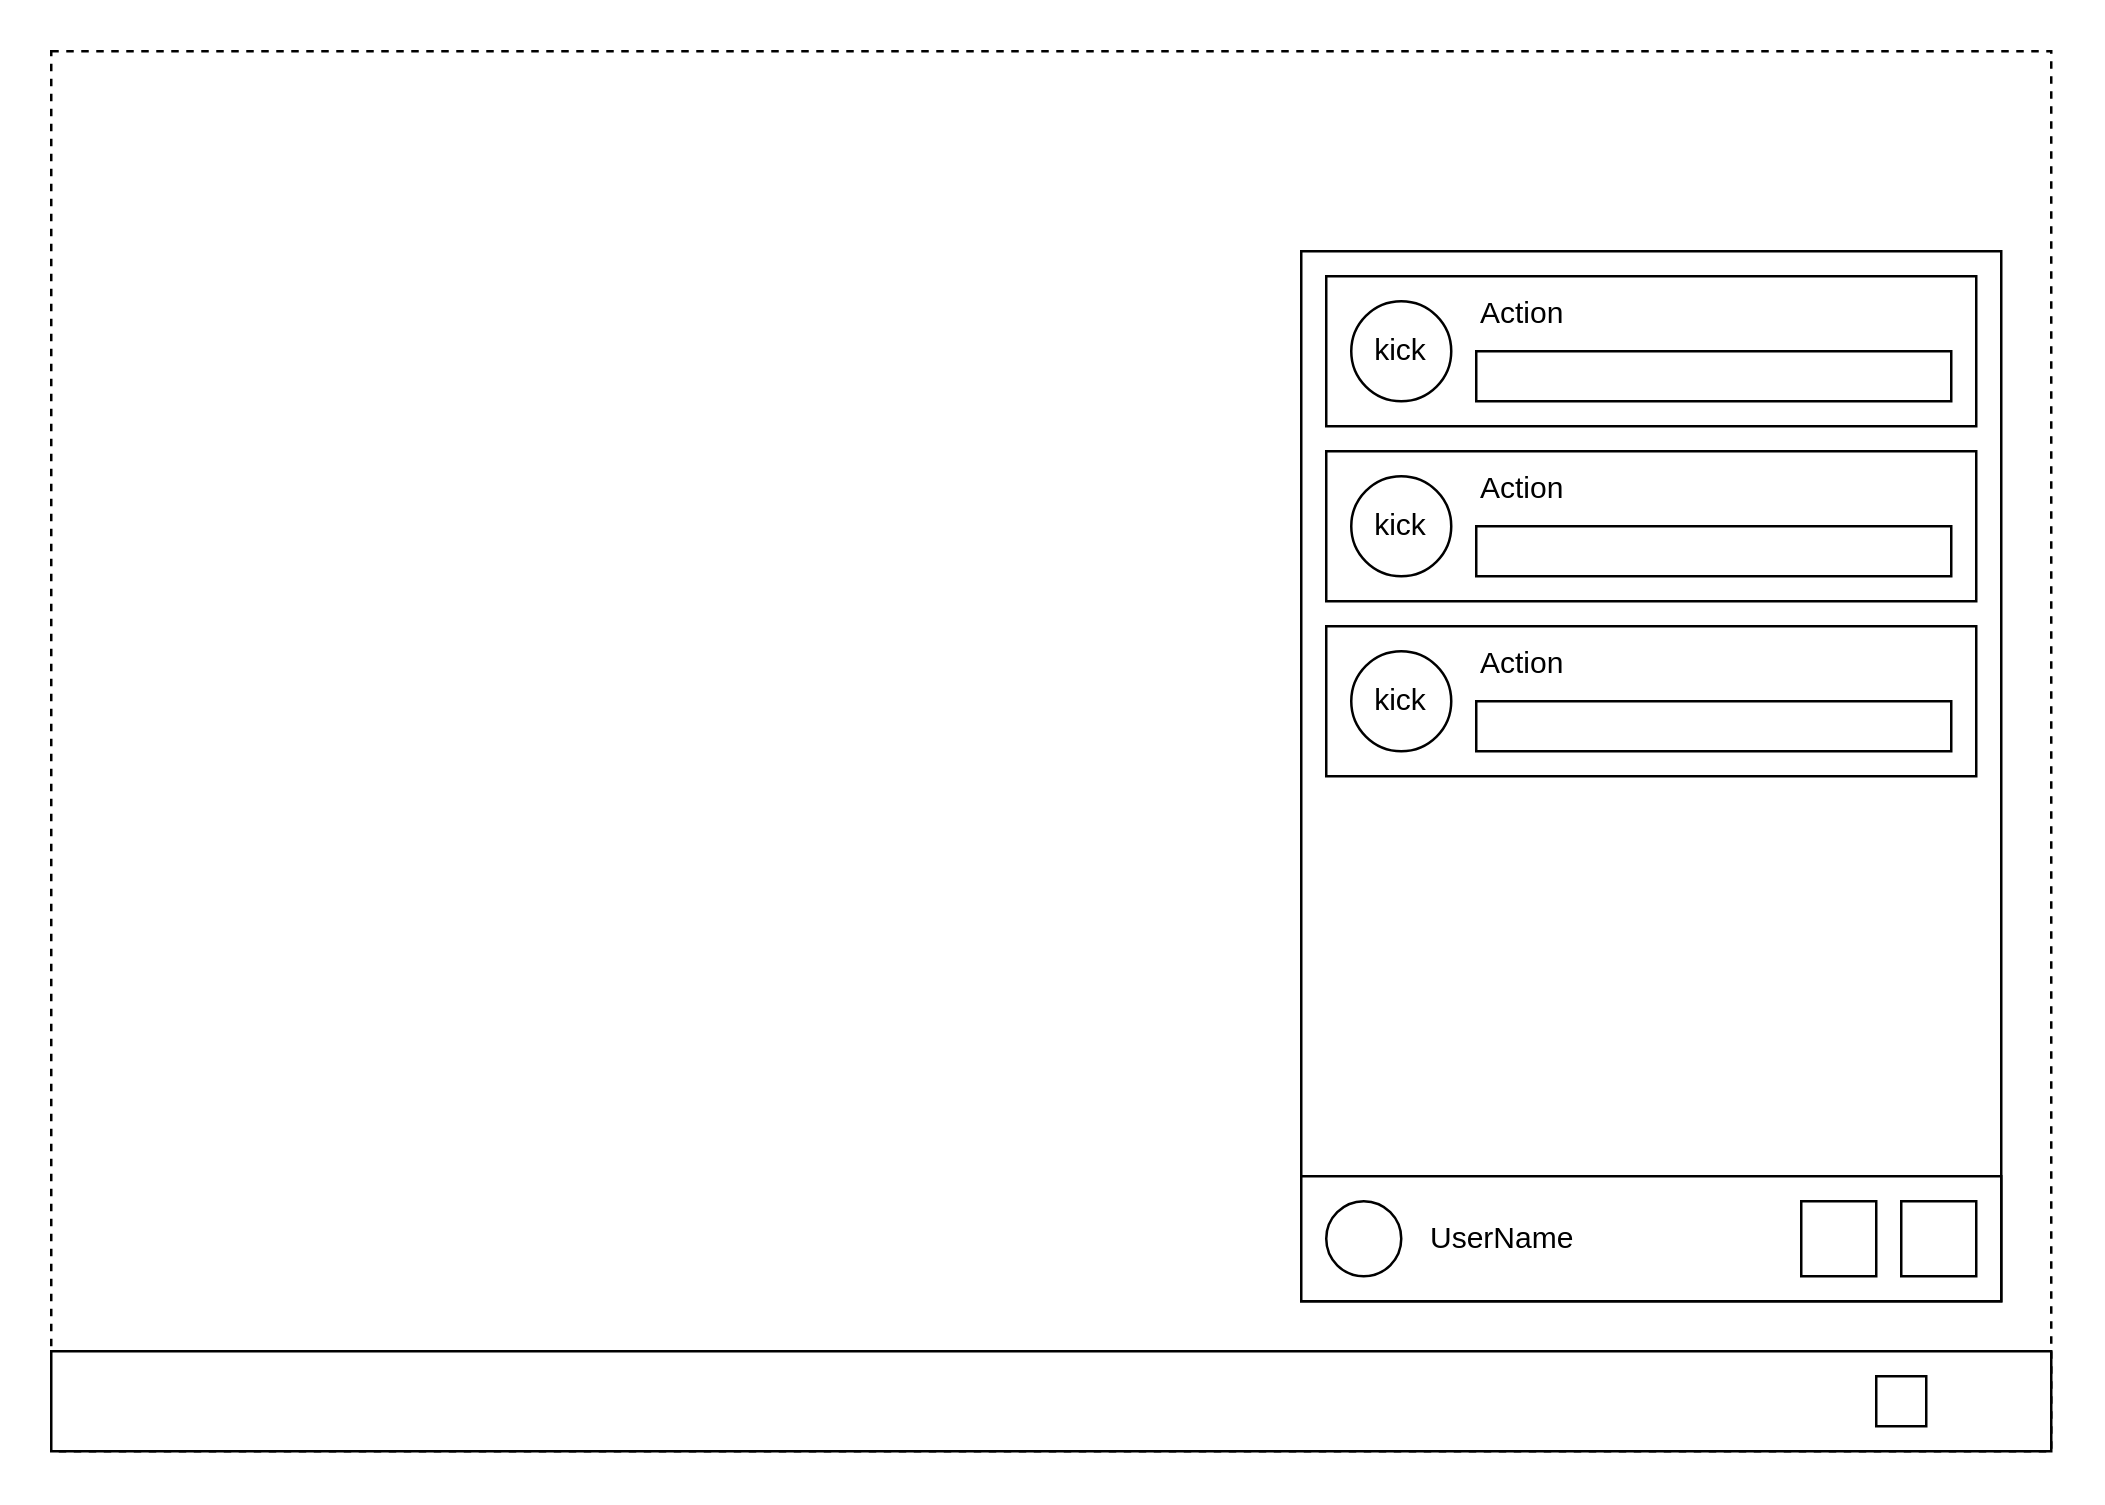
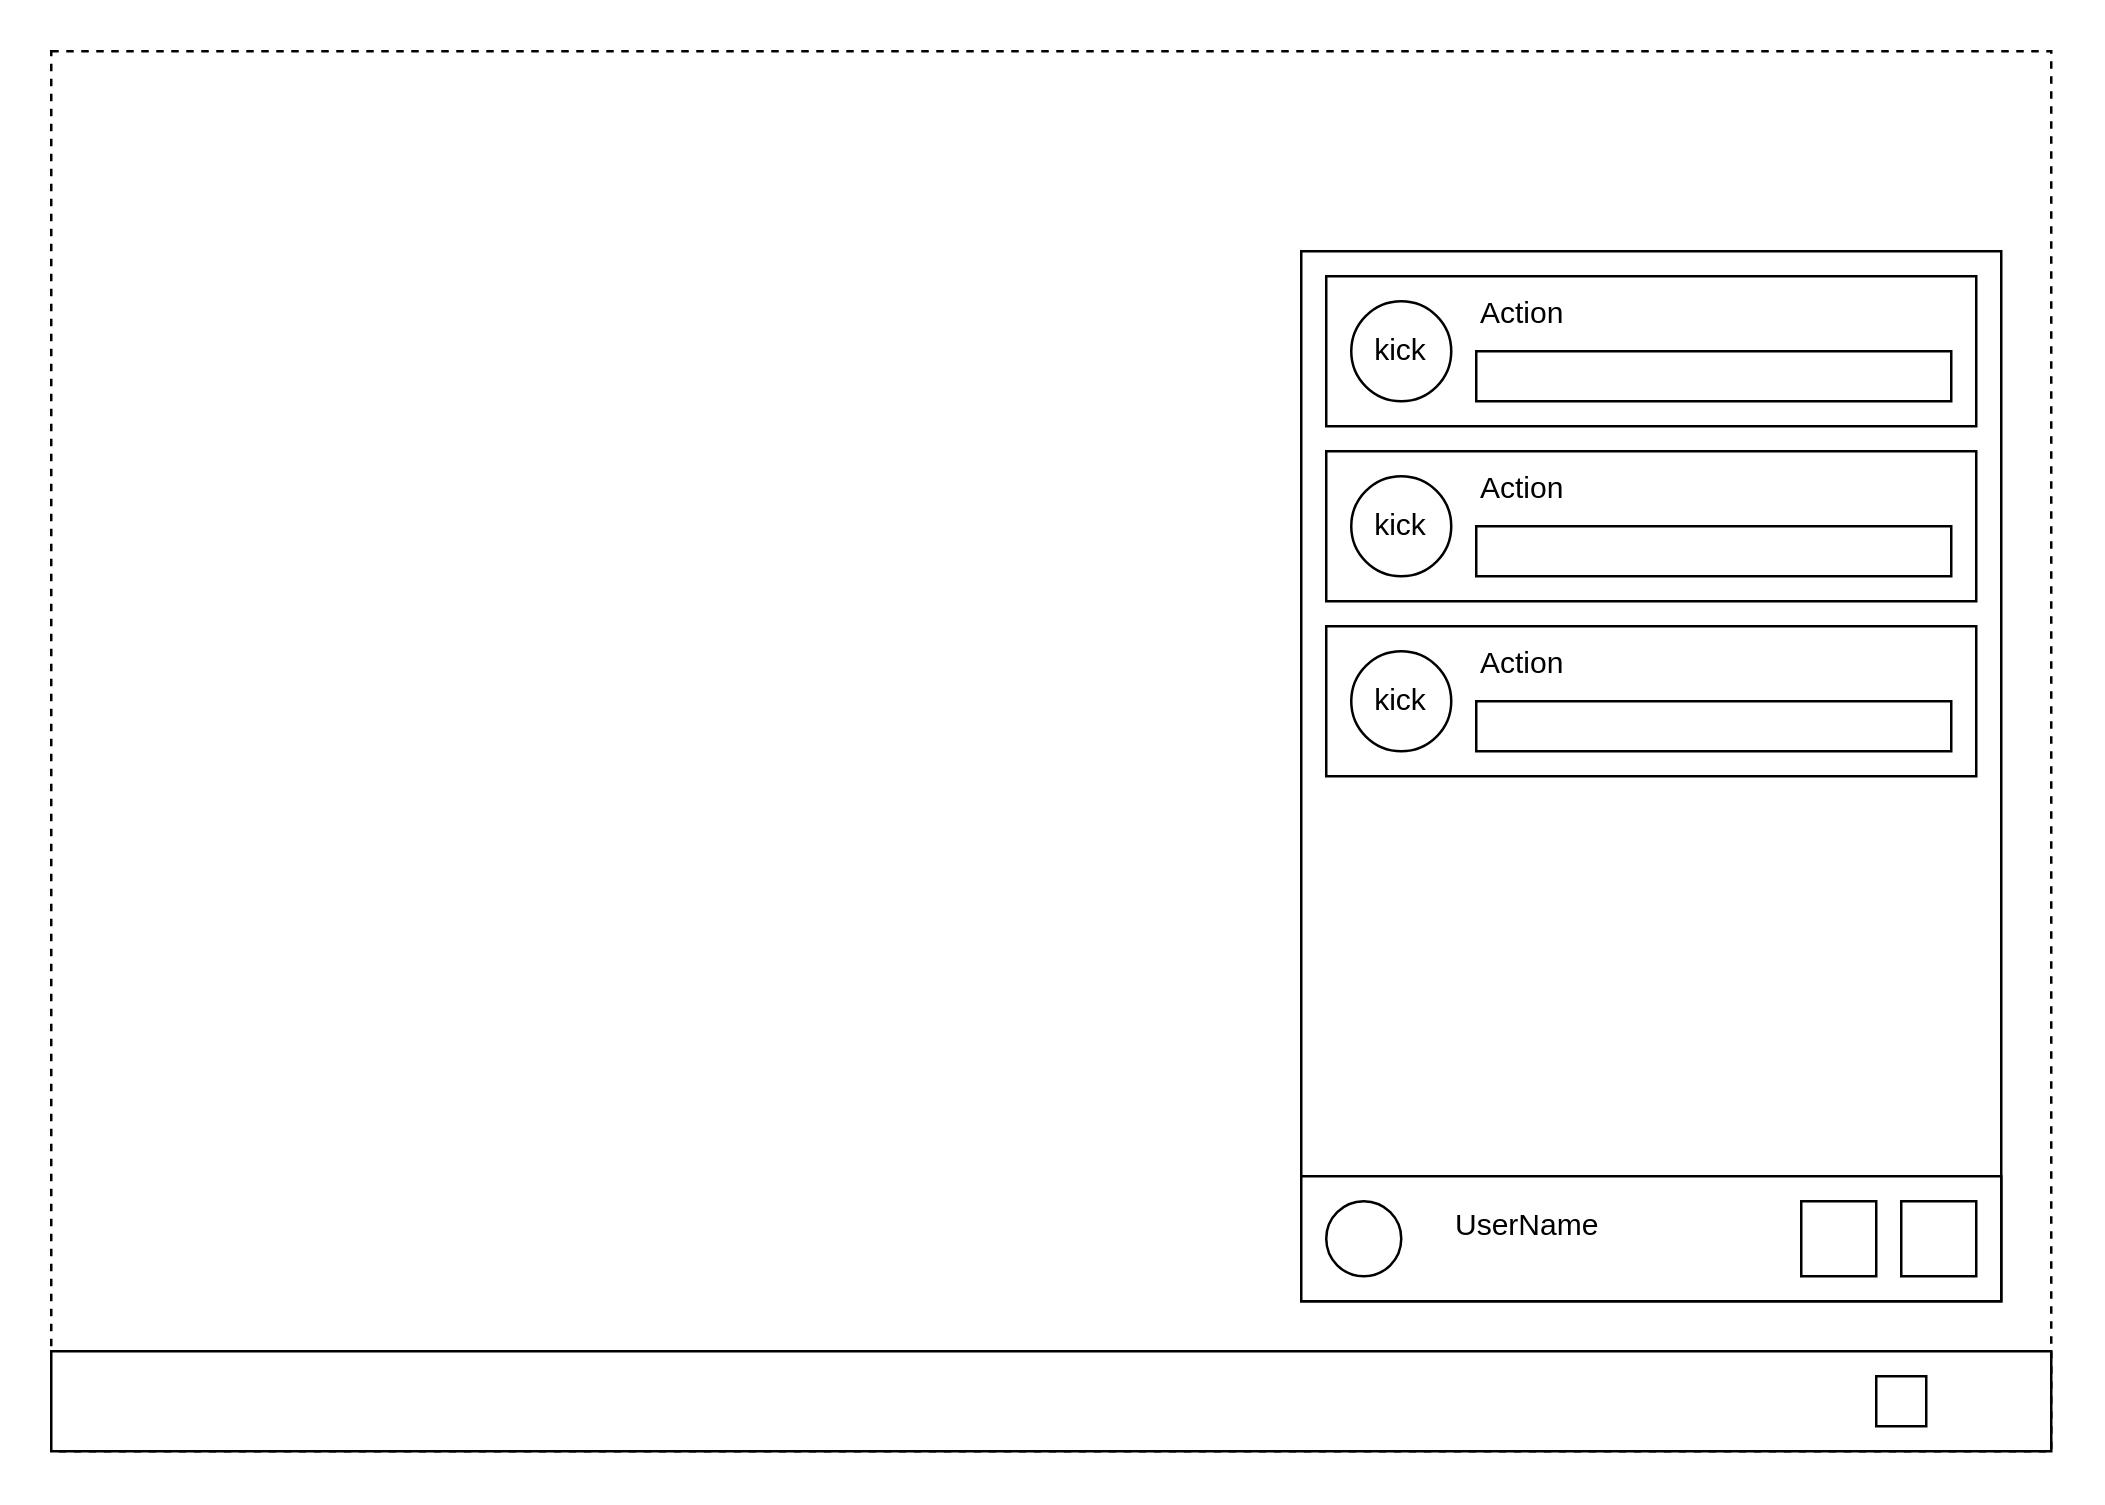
(1526, 1239) -> (1551, 1226)
